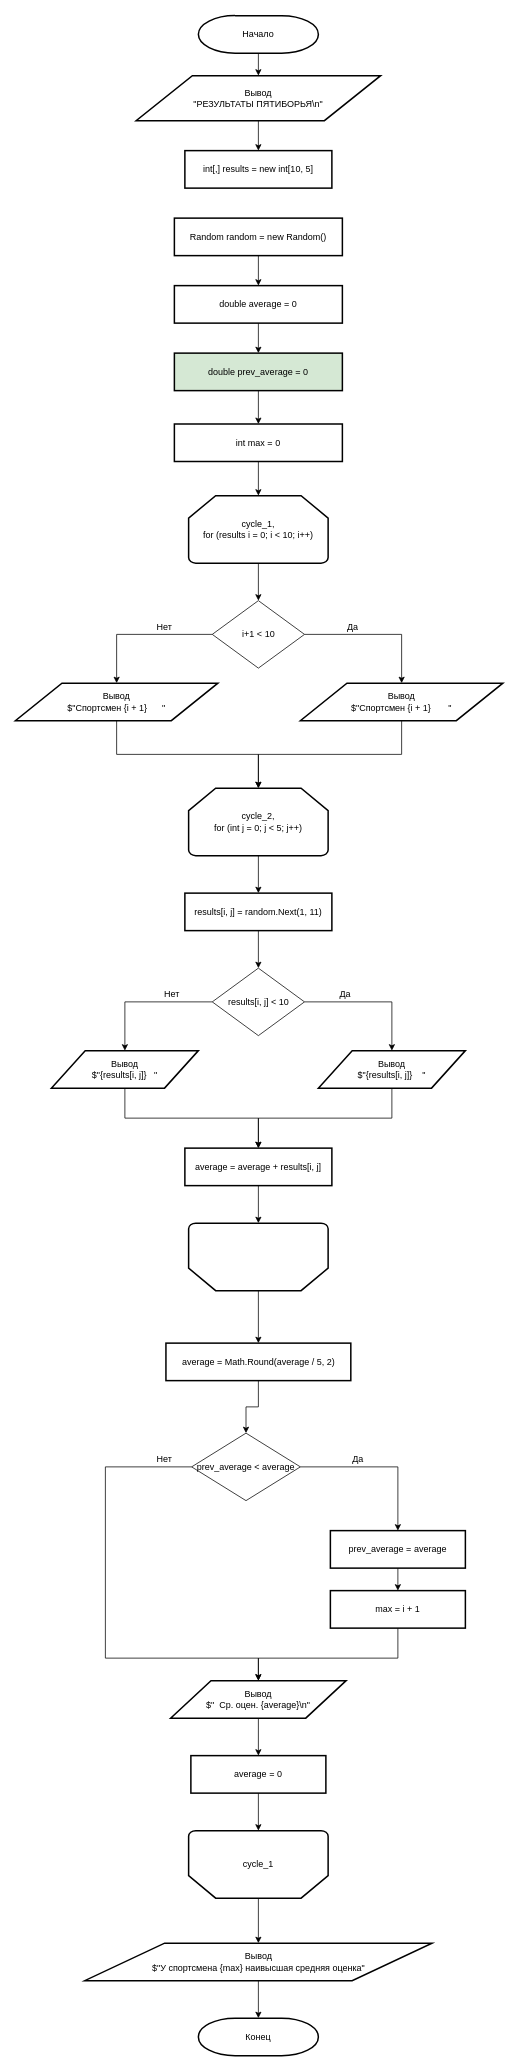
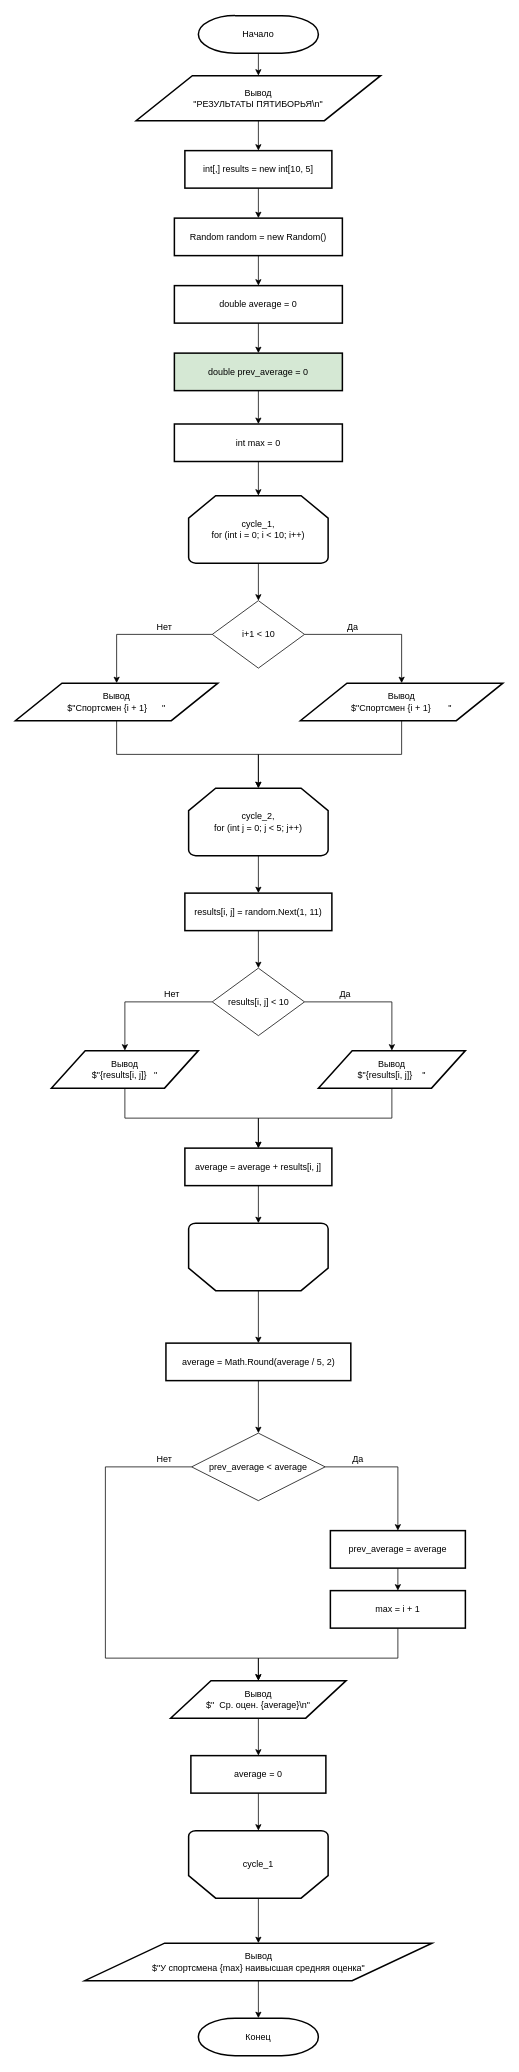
none -> (258, 200)
(258, 529) -> (258, 529)
(246, 1467) -> (258, 1467)
